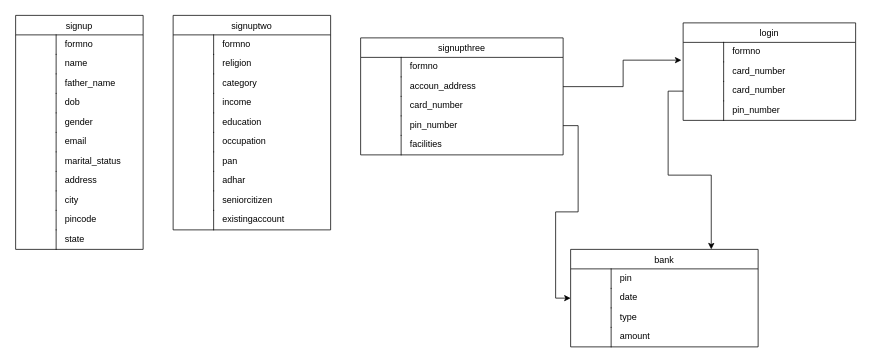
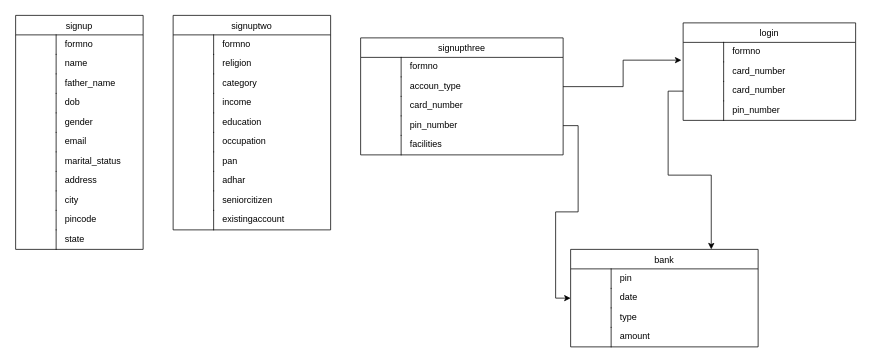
(445, 86) -> (437, 86)
